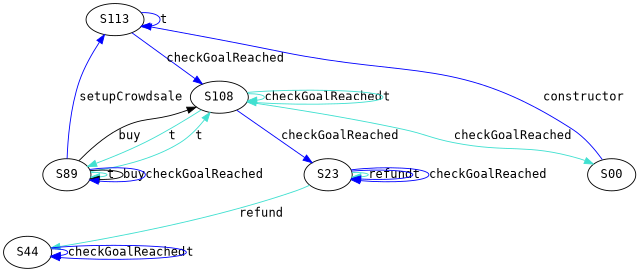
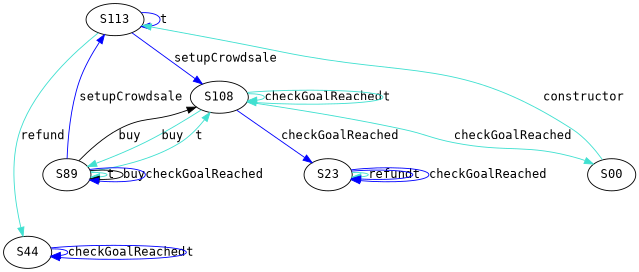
(226, 58) -> (226, 58)
(388, 67) -> (388, 67)
(173, 136) -> (173, 136)
(186, 222) -> (26, 117)
